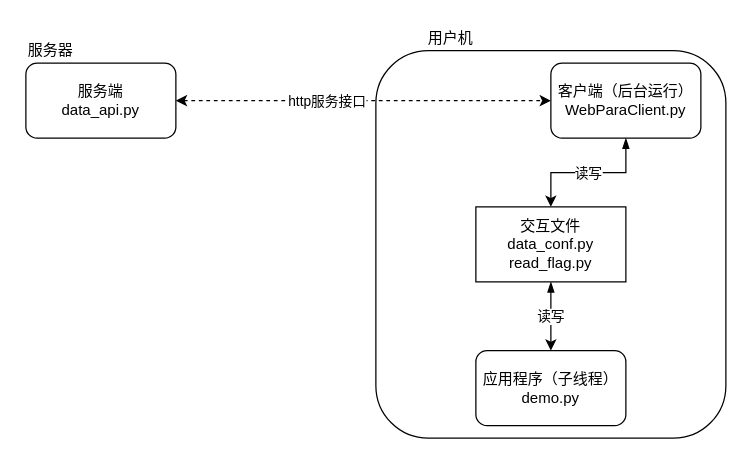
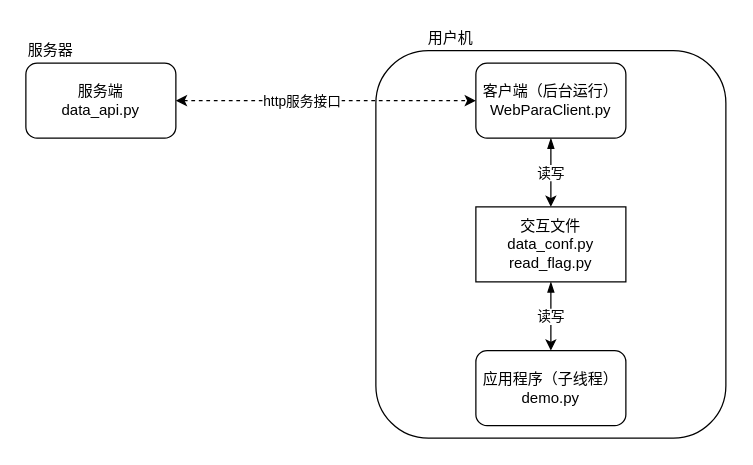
(626, 101) -> (551, 101)
